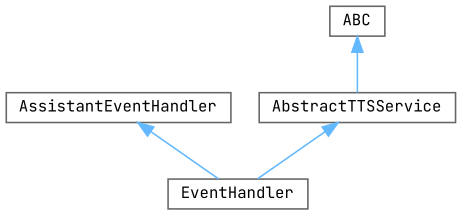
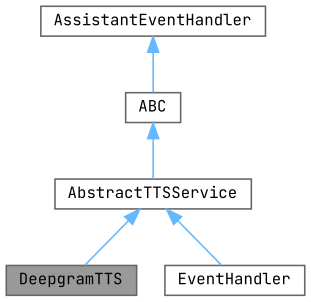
(185, 155) -> (153, 72)
none -> (71, 280)
